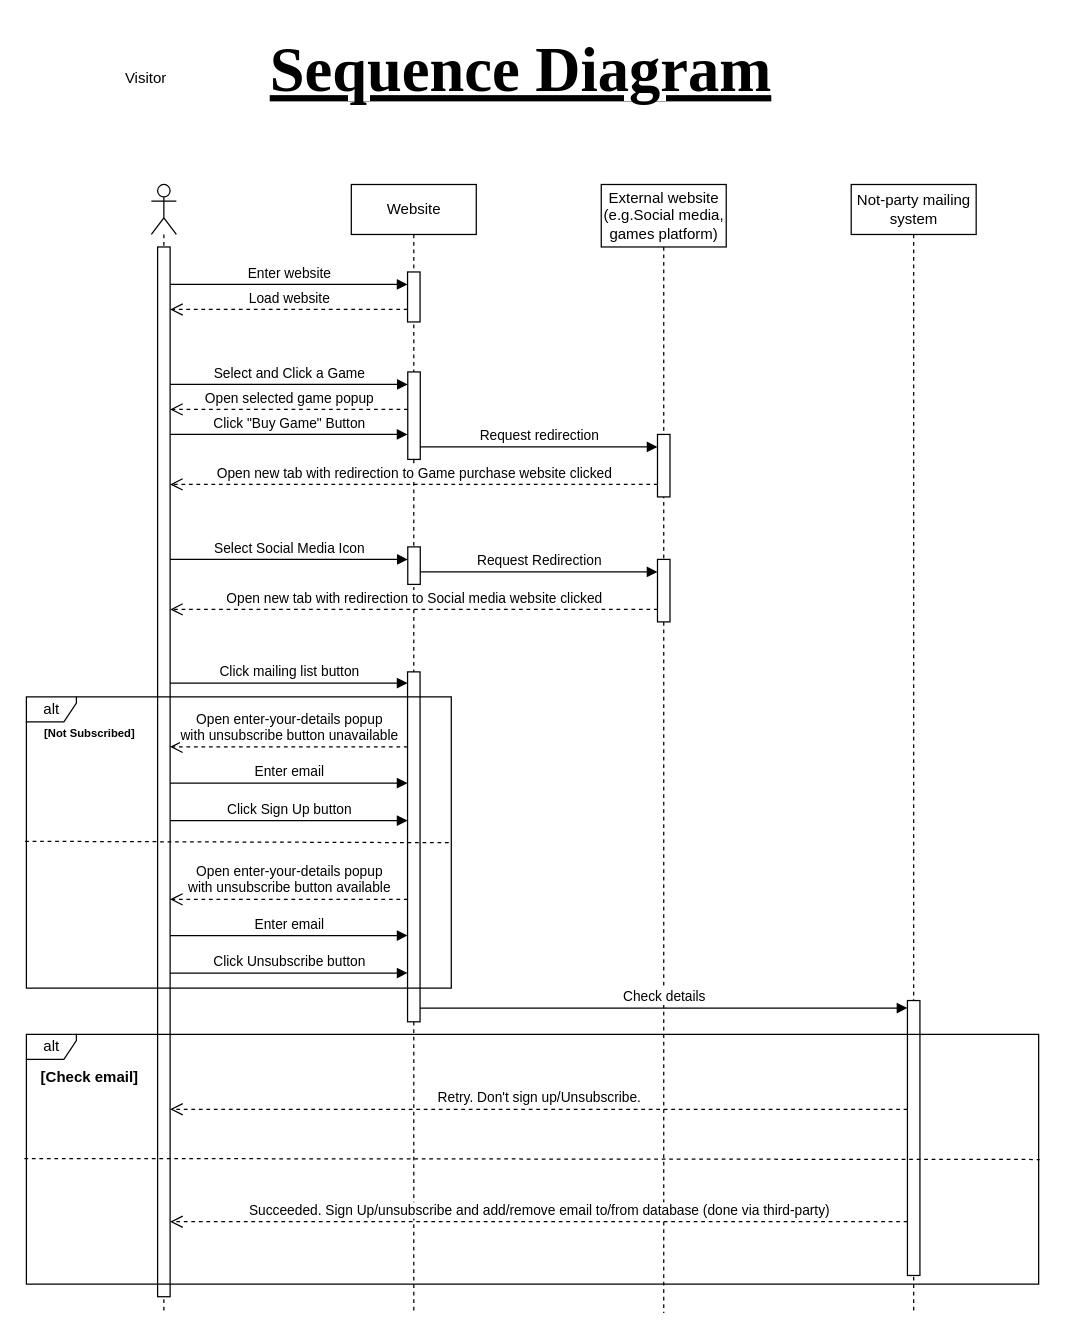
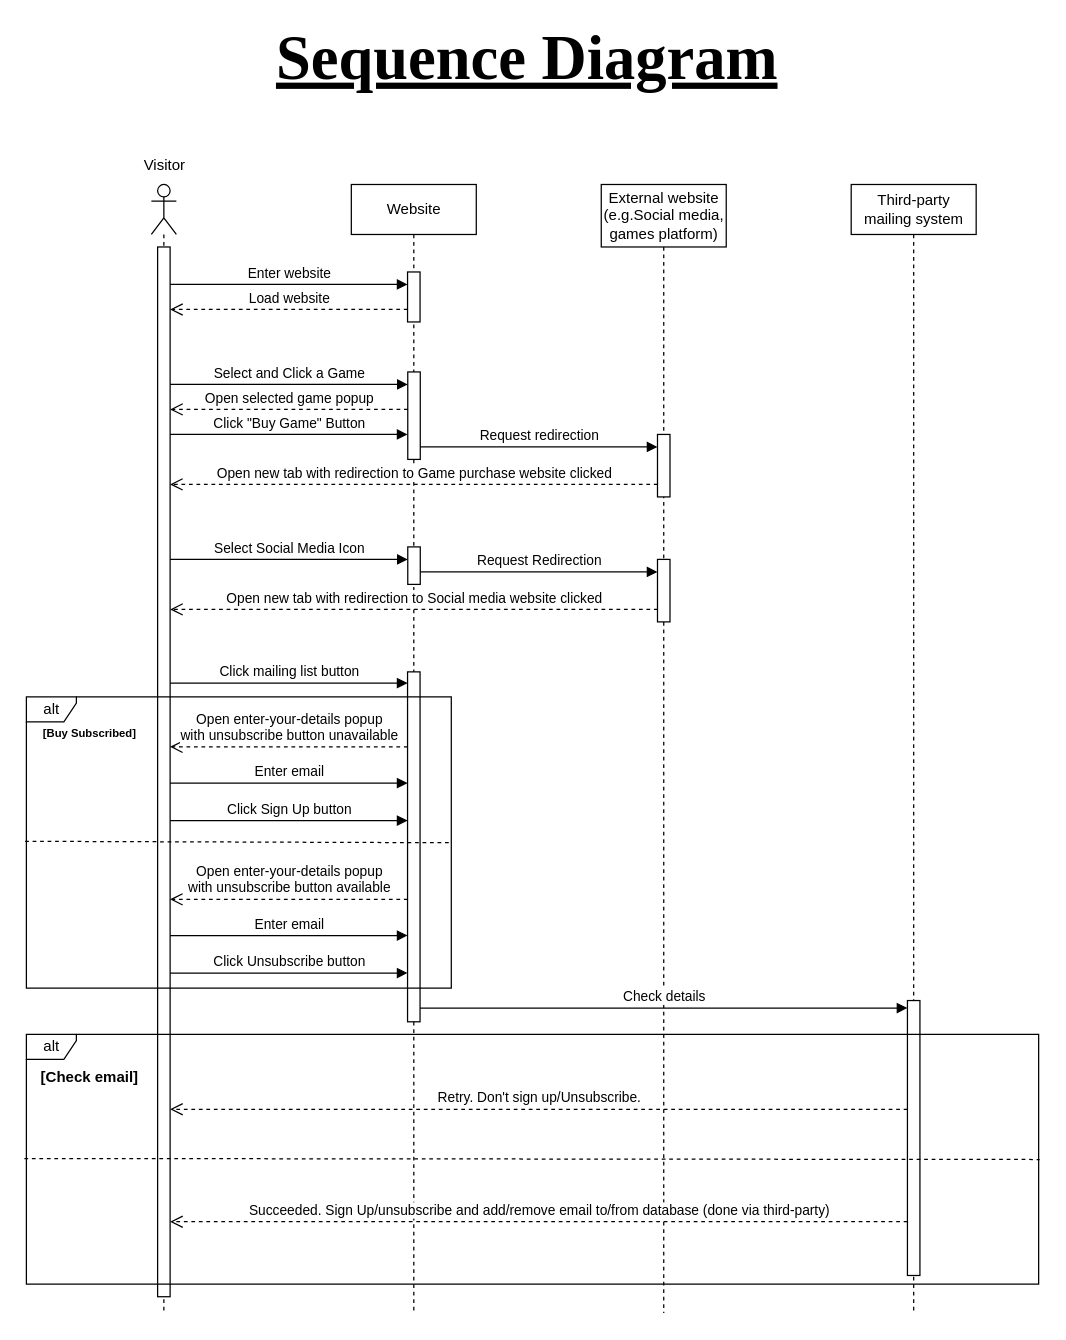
(520, 69) -> (526, 57)
(145, 78) -> (164, 166)
(914, 209) -> (914, 209)
(90, 734) -> (90, 734)
